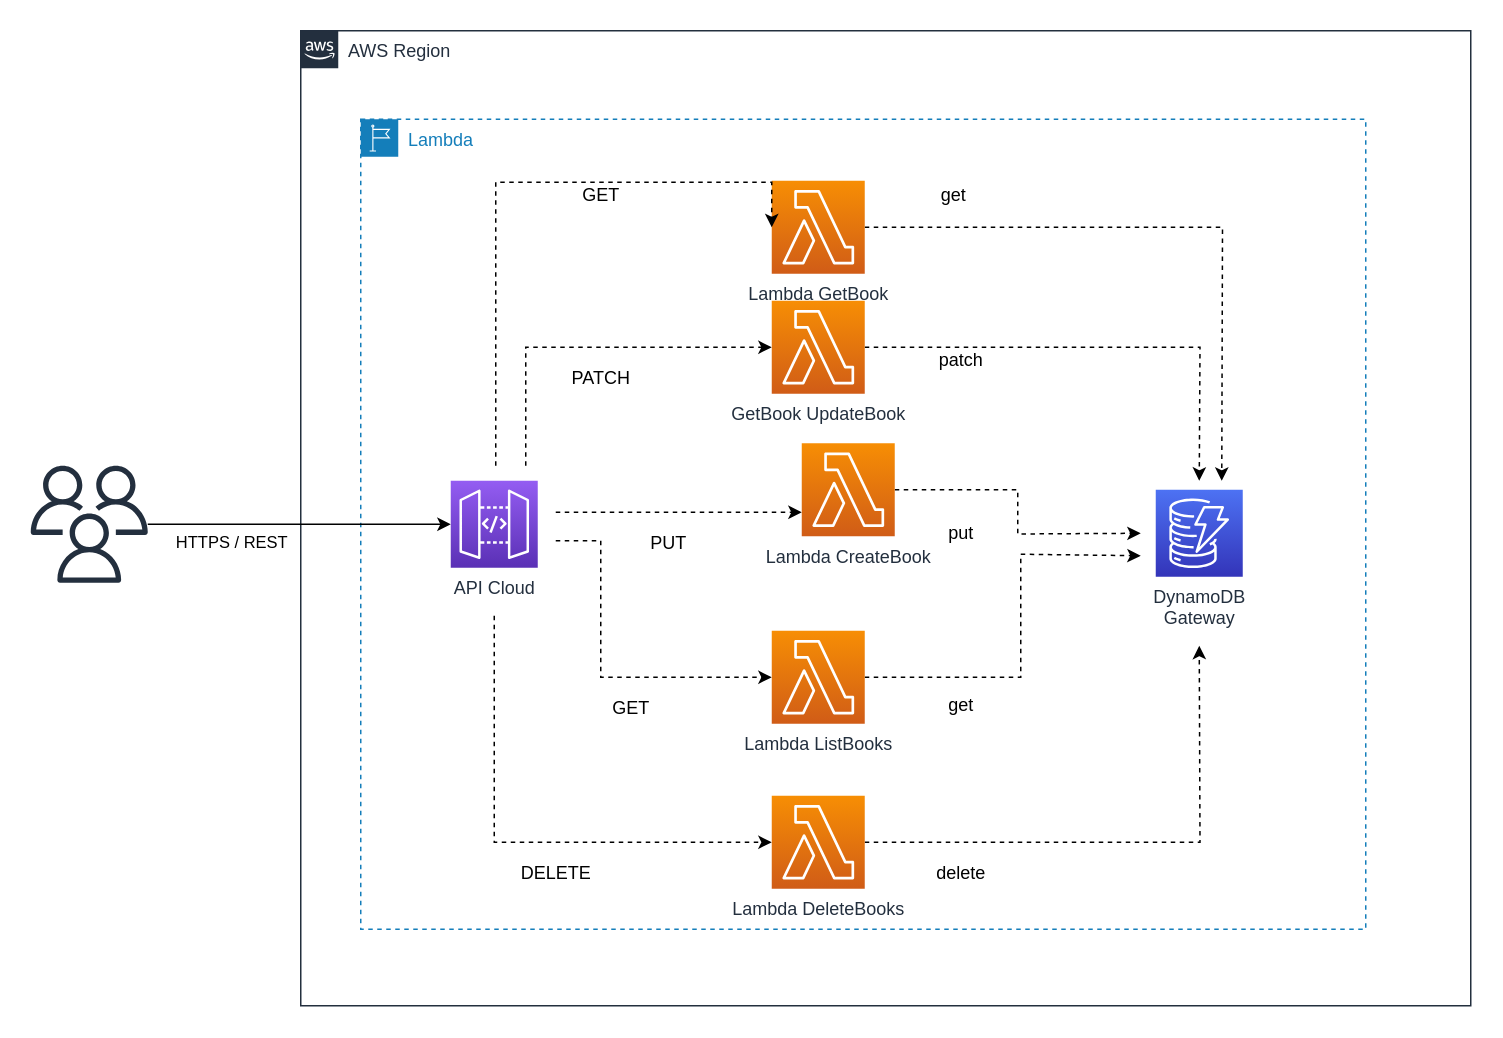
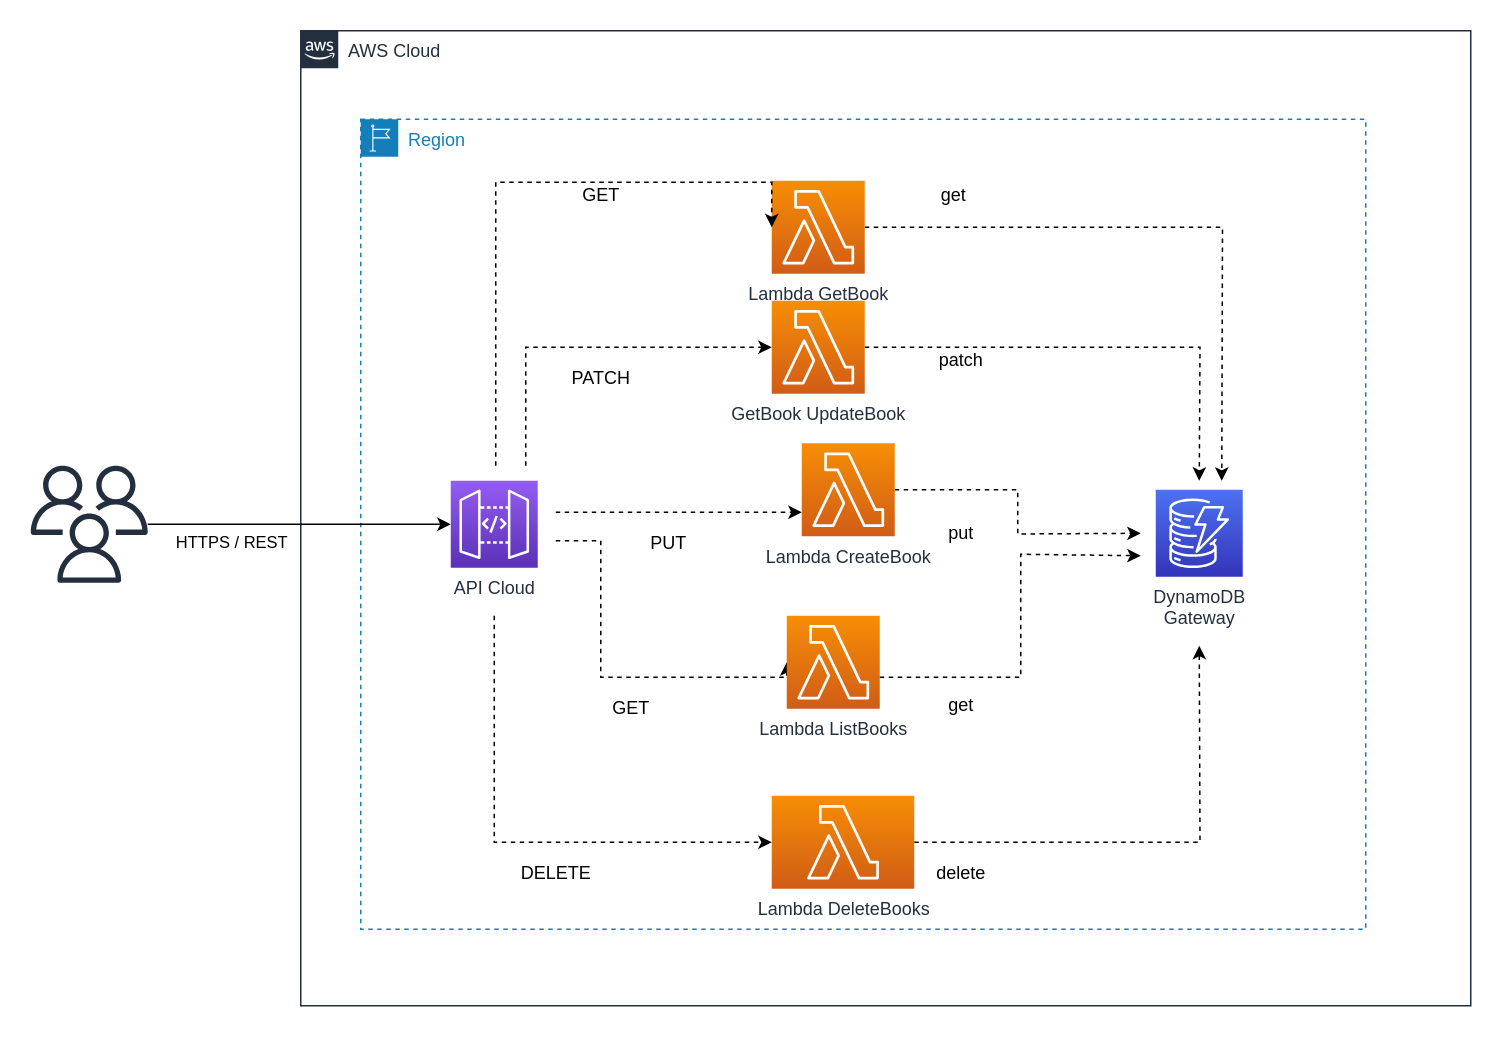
(394, 52) -> (389, 52)
(439, 141) -> (437, 141)
(818, 677) -> (833, 662)
(818, 842) -> (843, 842)
